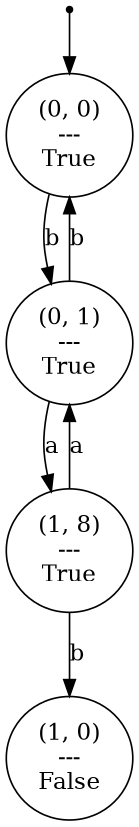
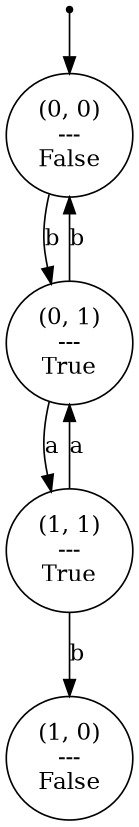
(70, 135) -> (70, 135)
(70, 551) -> (70, 551)
